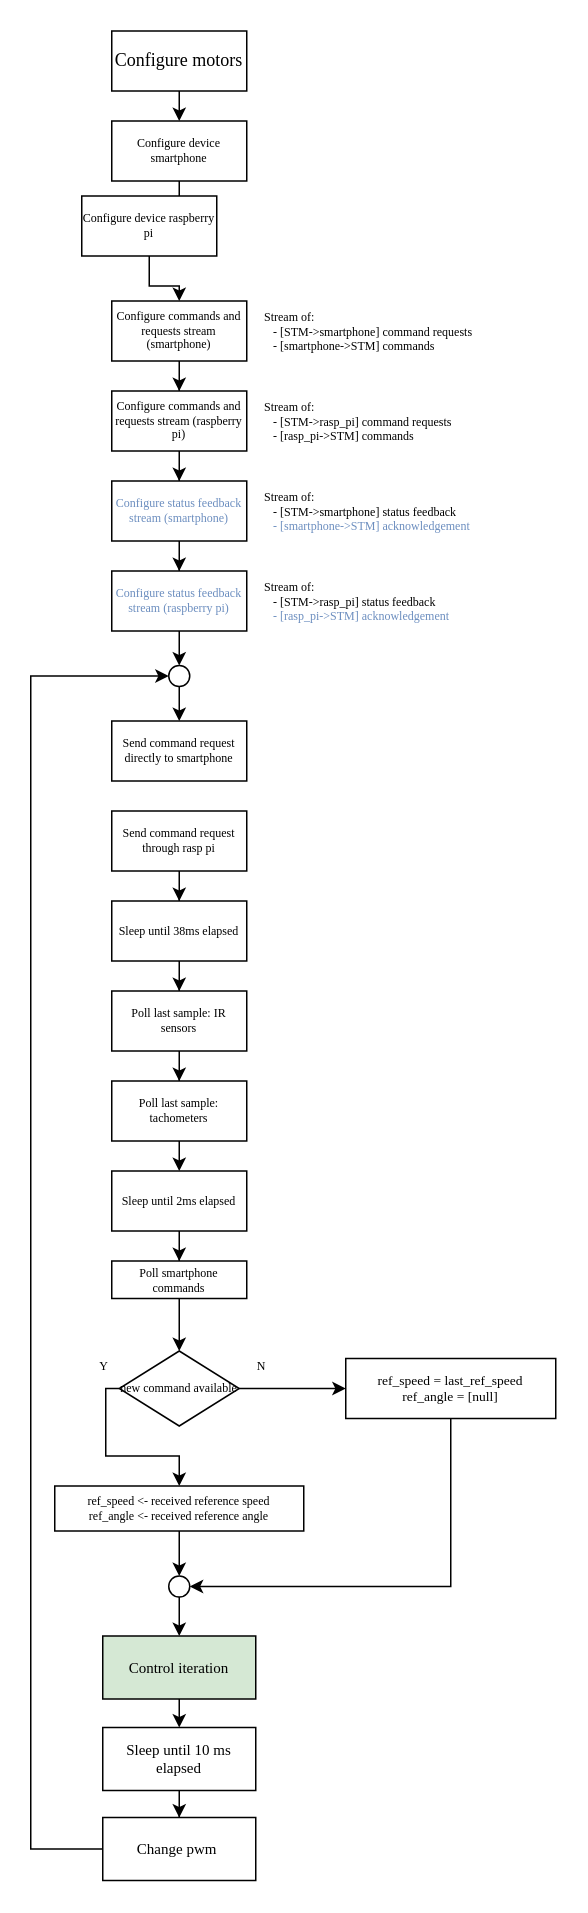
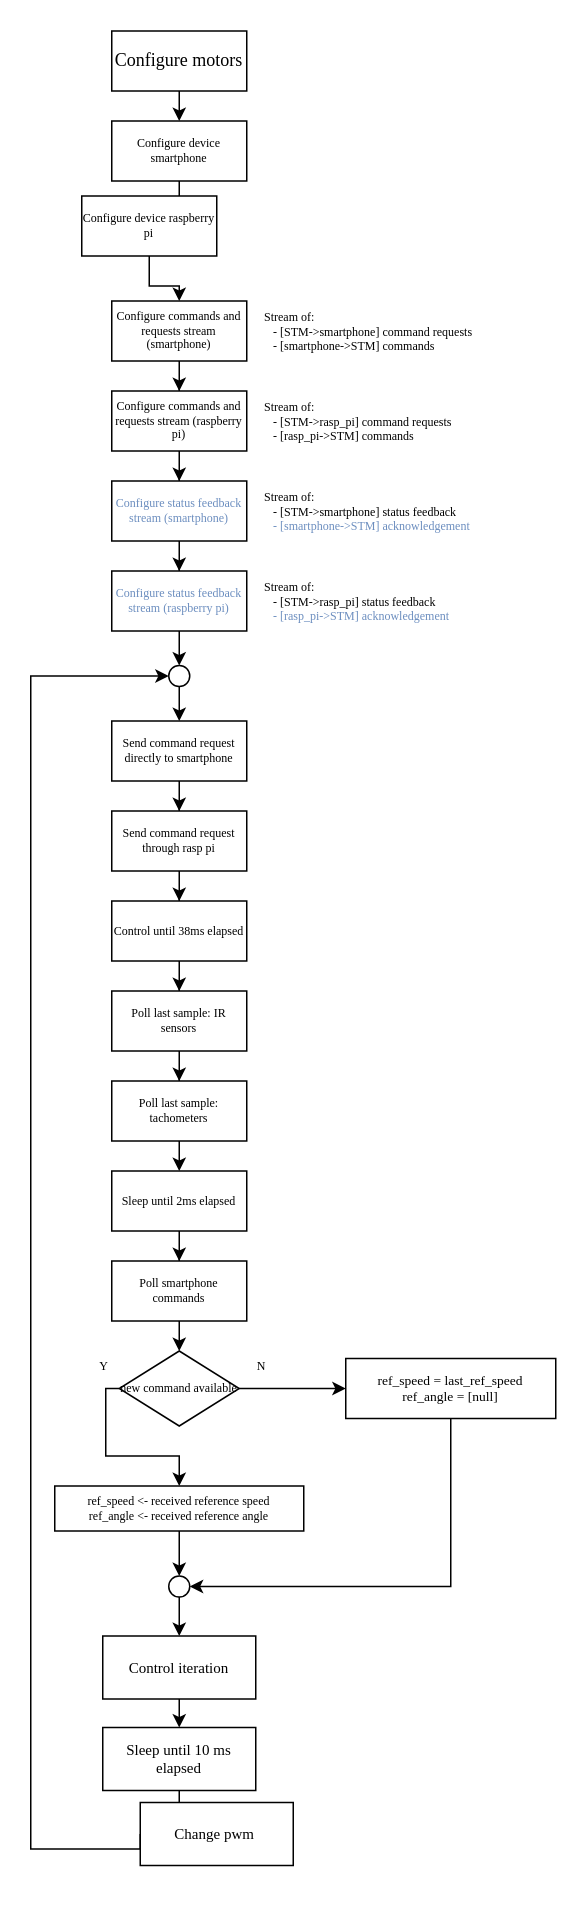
none -> (179, 801)
(179, 931) -> (179, 931)
(179, 1280) -> (179, 1291)
(179, 1667) -> (179, 1667)
(179, 1849) -> (217, 1834)
